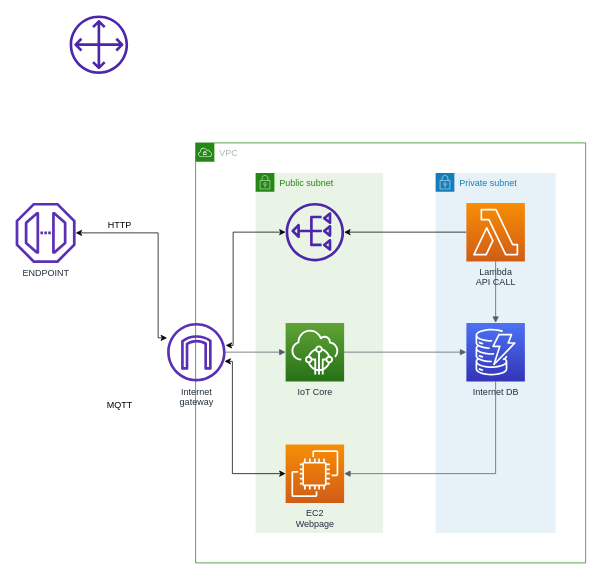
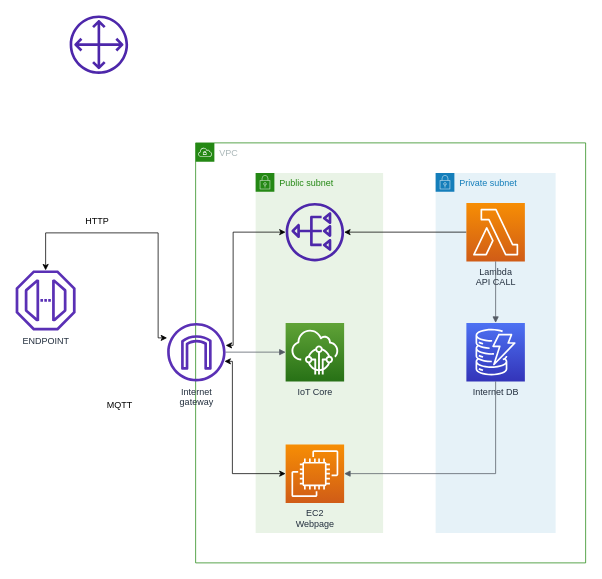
(120, 225) -> (97, 222)
(45, 233) -> (45, 300)
(409, 352) -> none
